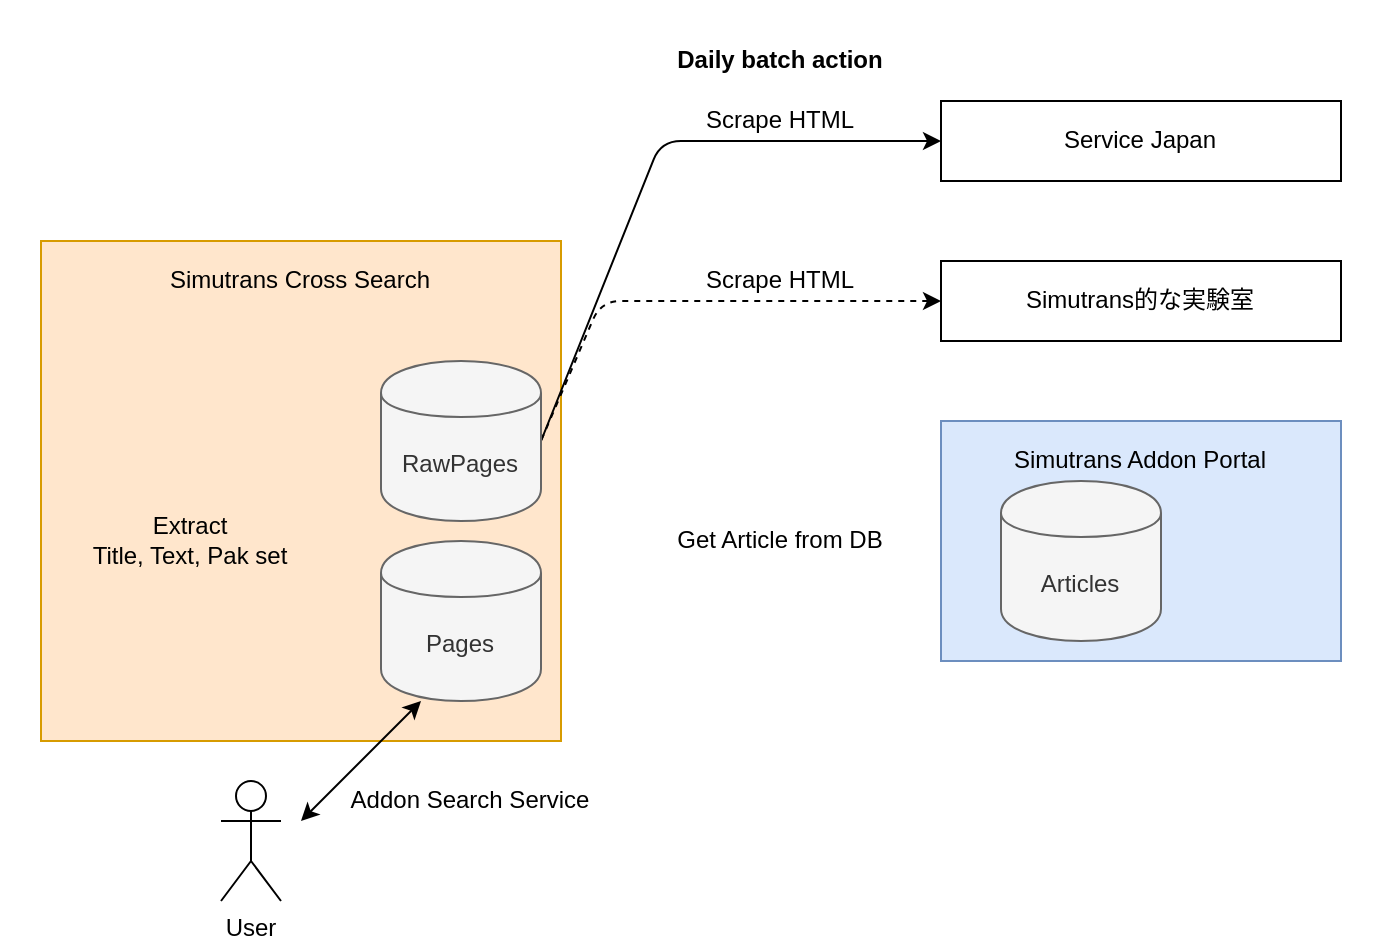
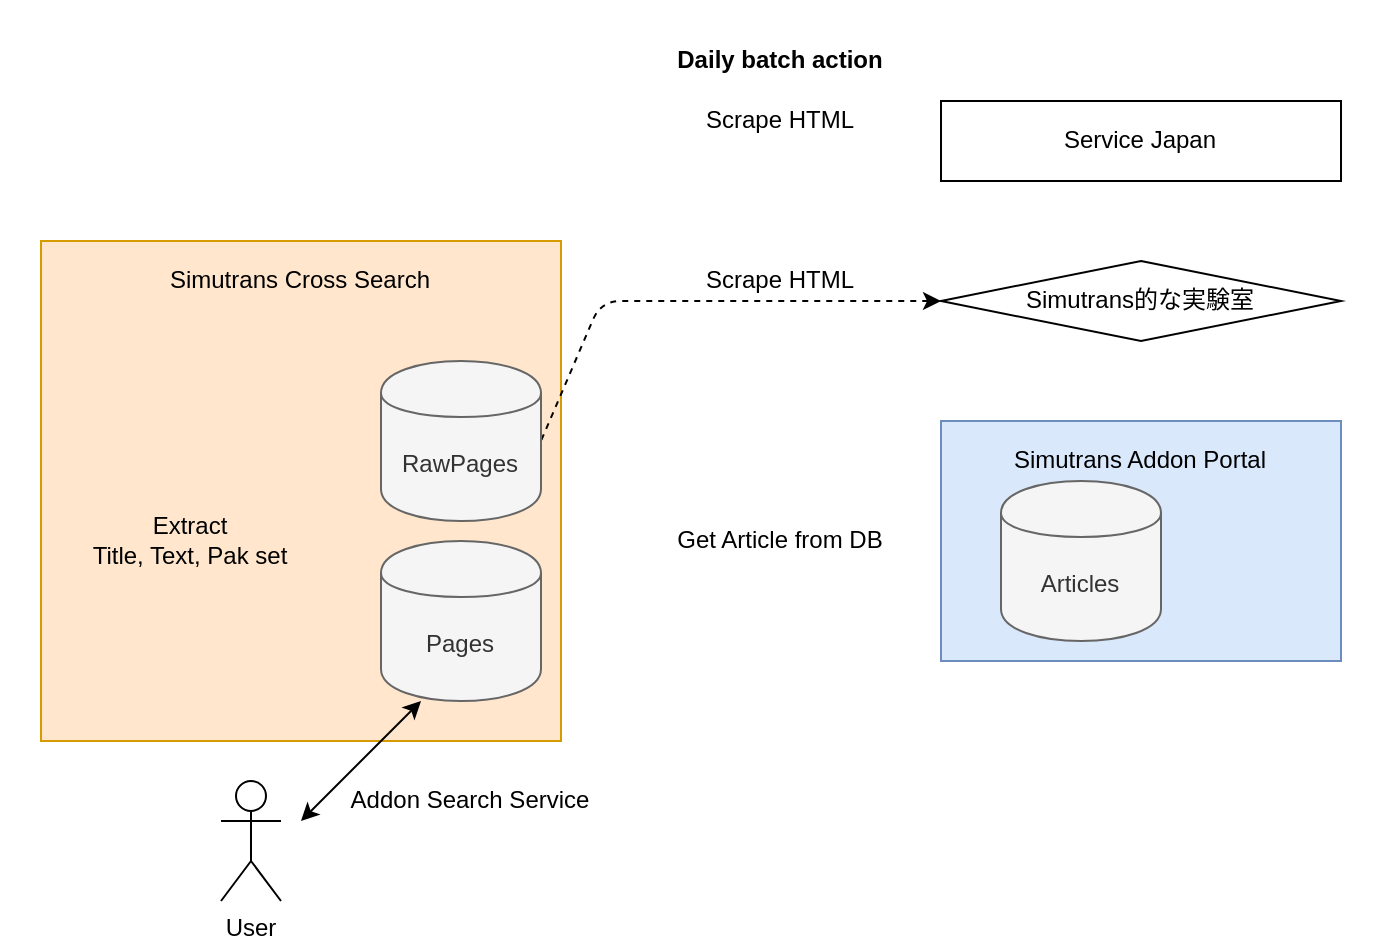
(693, 141) -> none
(1141, 301) -> (1141, 301)
